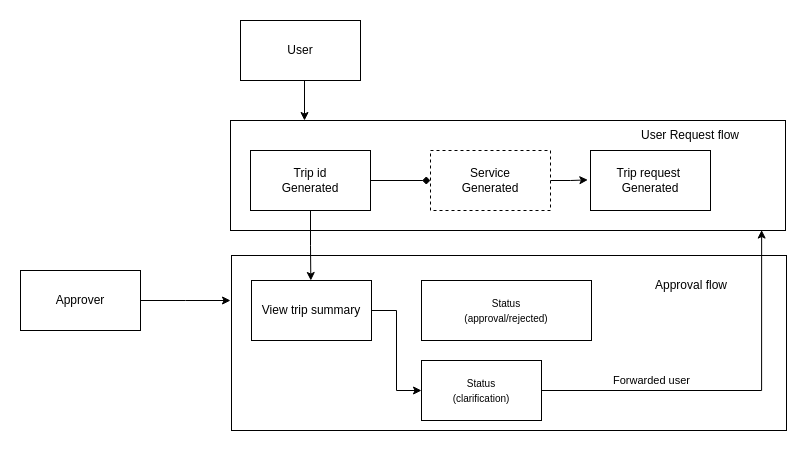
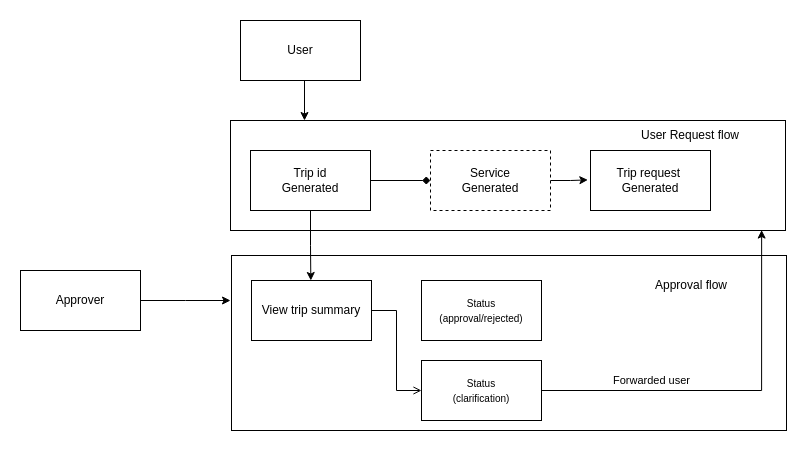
(507, 310) -> (482, 310)
(413, 391) -> (415, 391)
